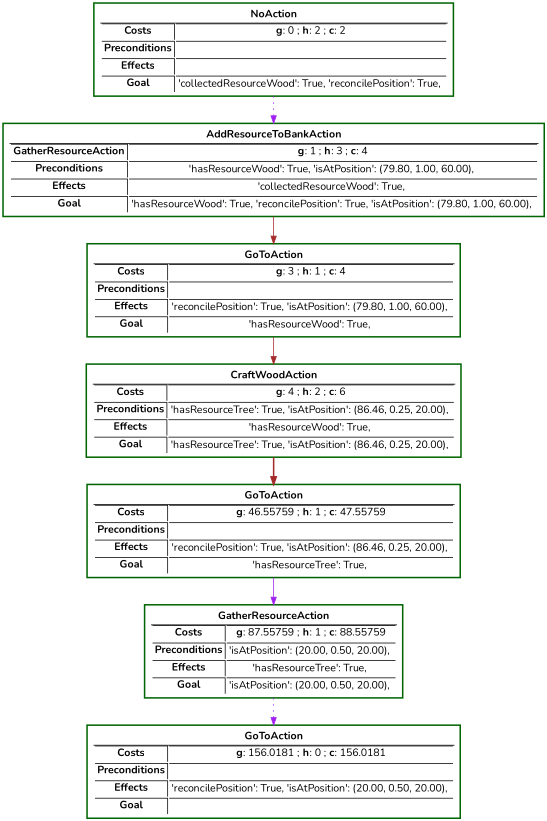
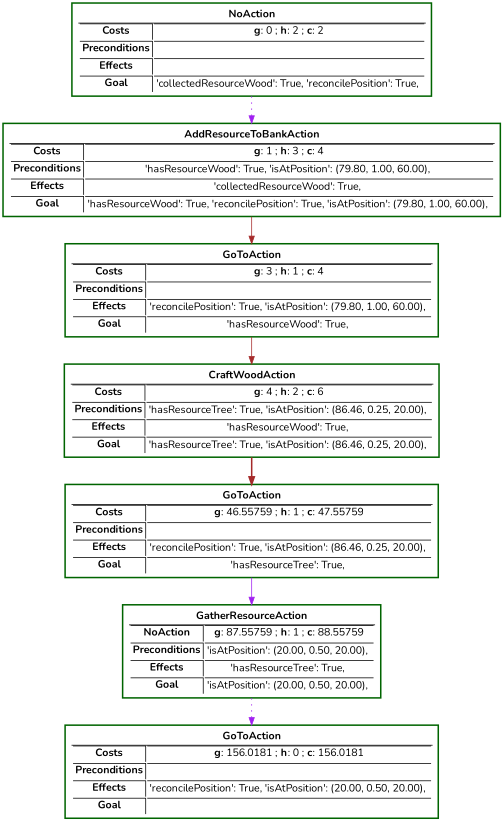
(69, 151) -> (47, 151)
(189, 632) -> (167, 632)
